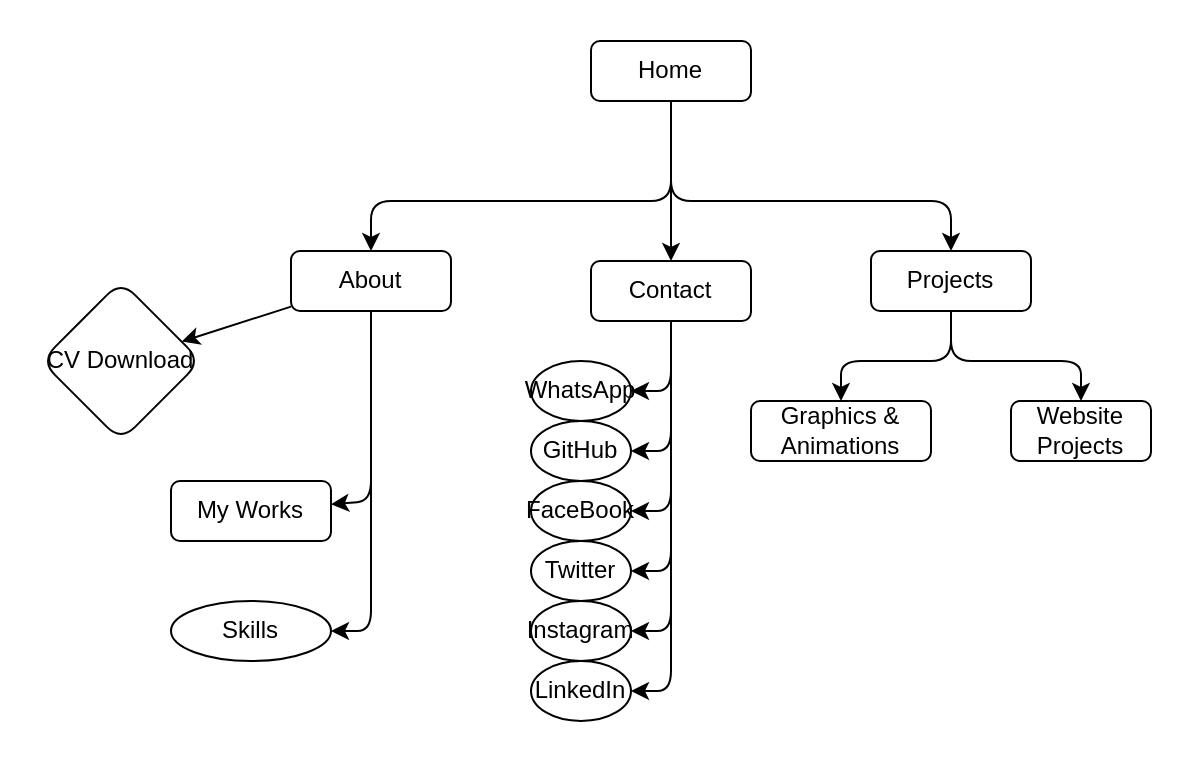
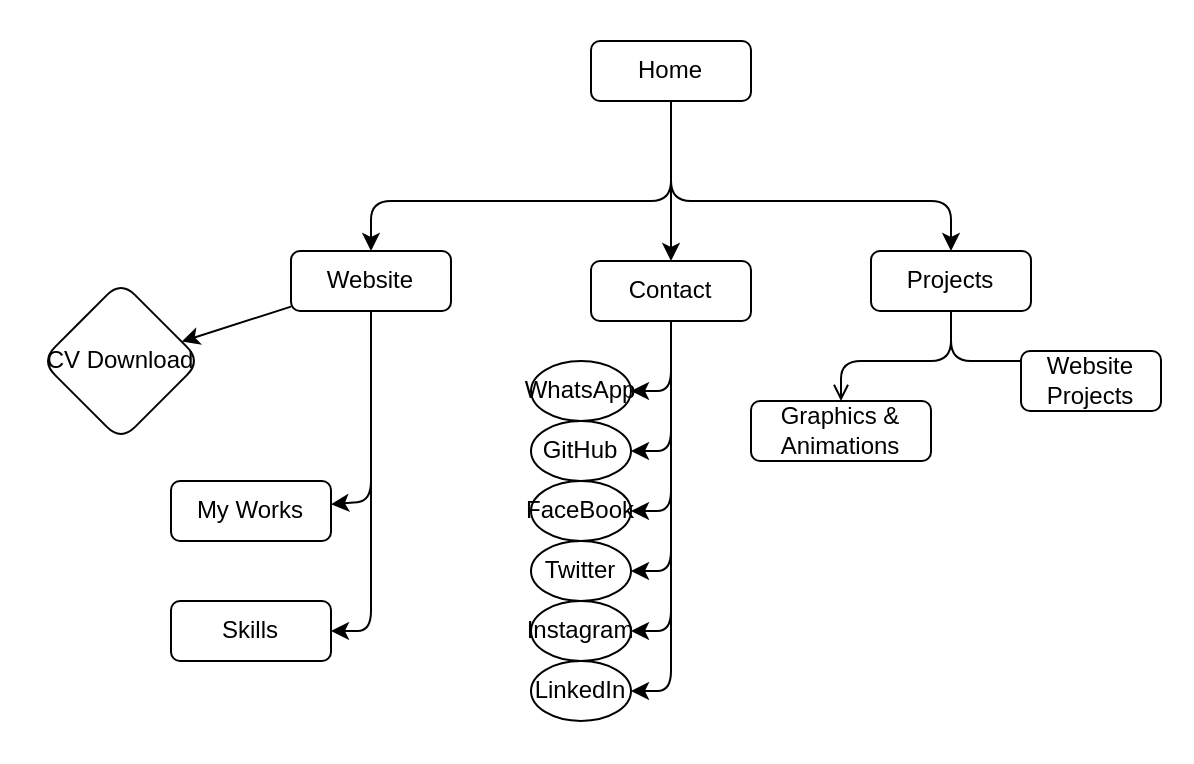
(371, 281) -> (371, 281)
(841, 386) -> (841, 389)
(1081, 431) -> (1091, 381)
(251, 631) -> (251, 631)
